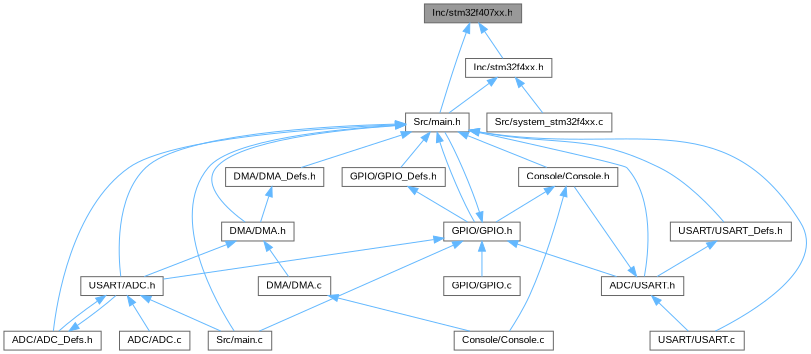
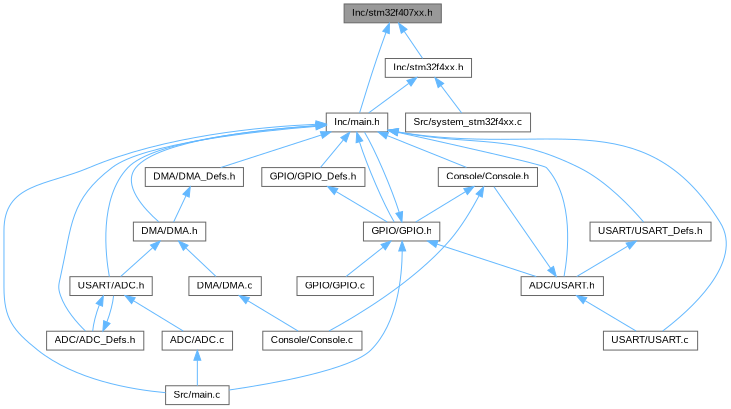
(437, 122) -> (357, 122)
(299, 259) -> none
(185, 315) -> (197, 373)
